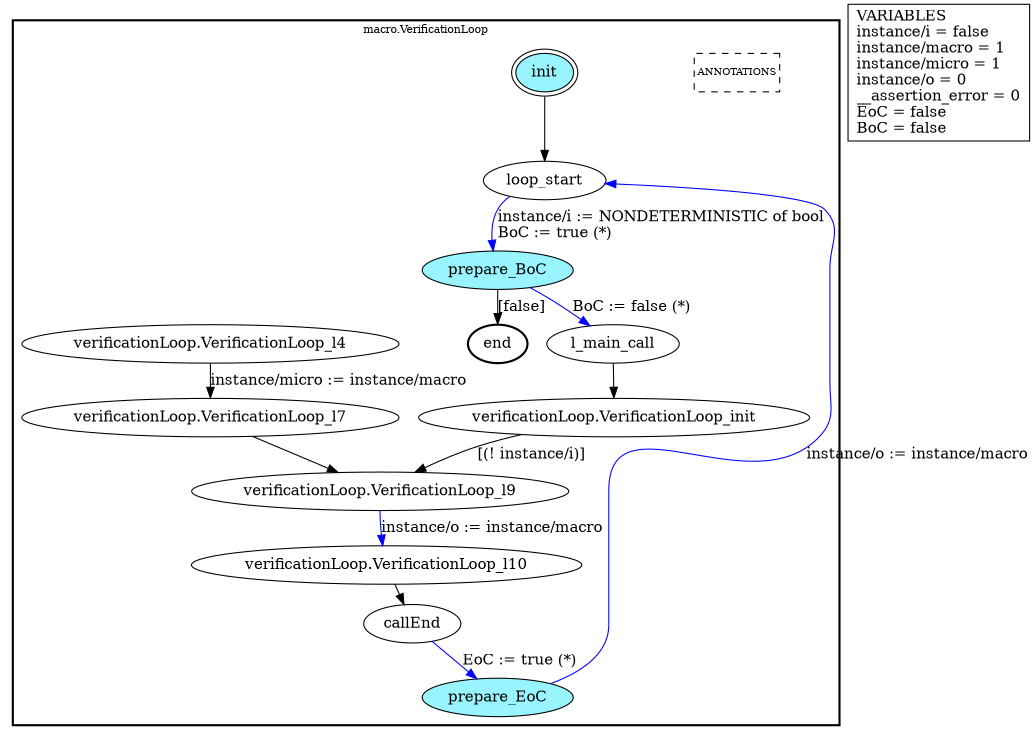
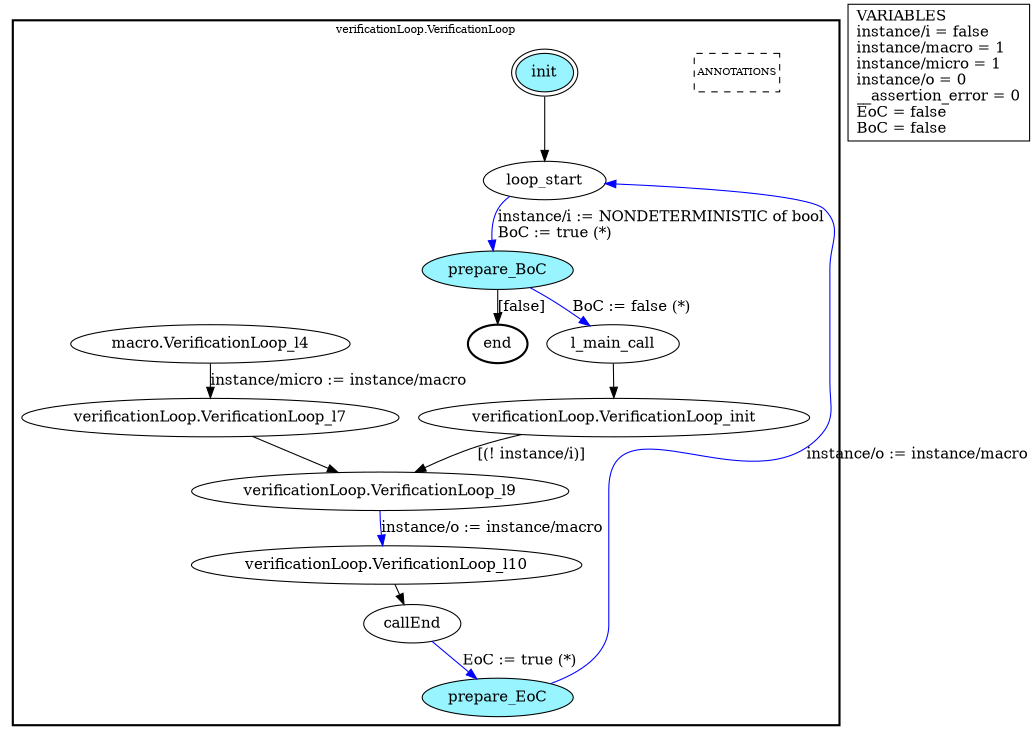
(426, 30) -> (426, 30)
(210, 344) -> (210, 344)
